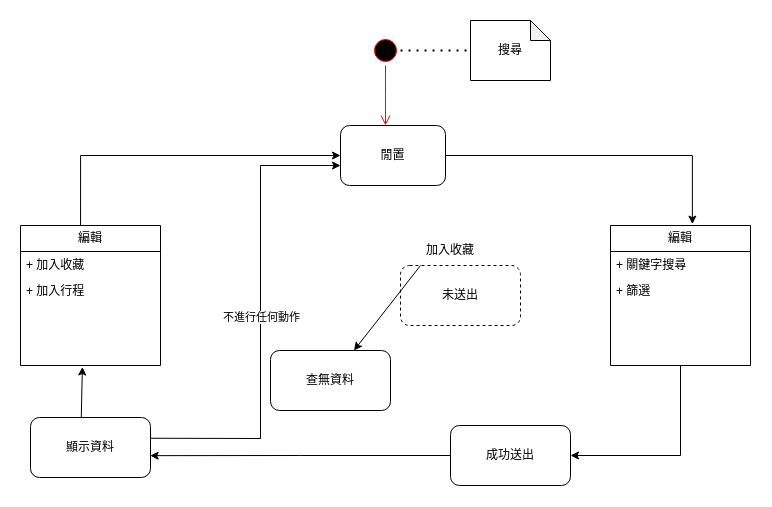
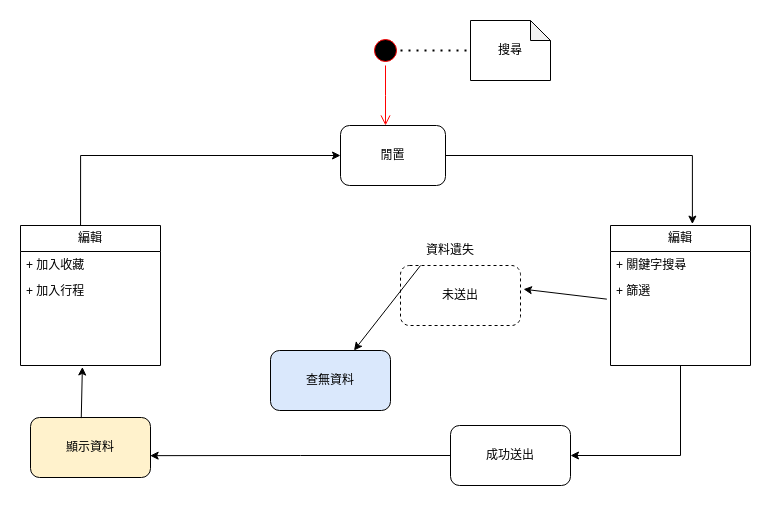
(451, 251) -> (451, 251)
none -> (569, 295)
(261, 321) -> none
(331, 381) -> (331, 381)
(91, 448) -> (91, 448)
